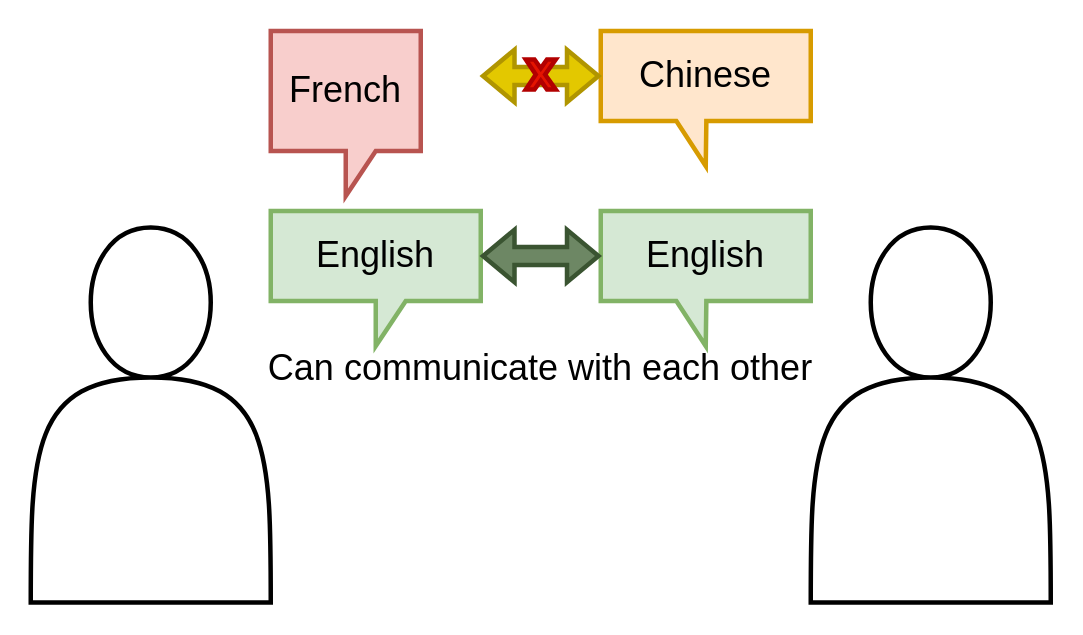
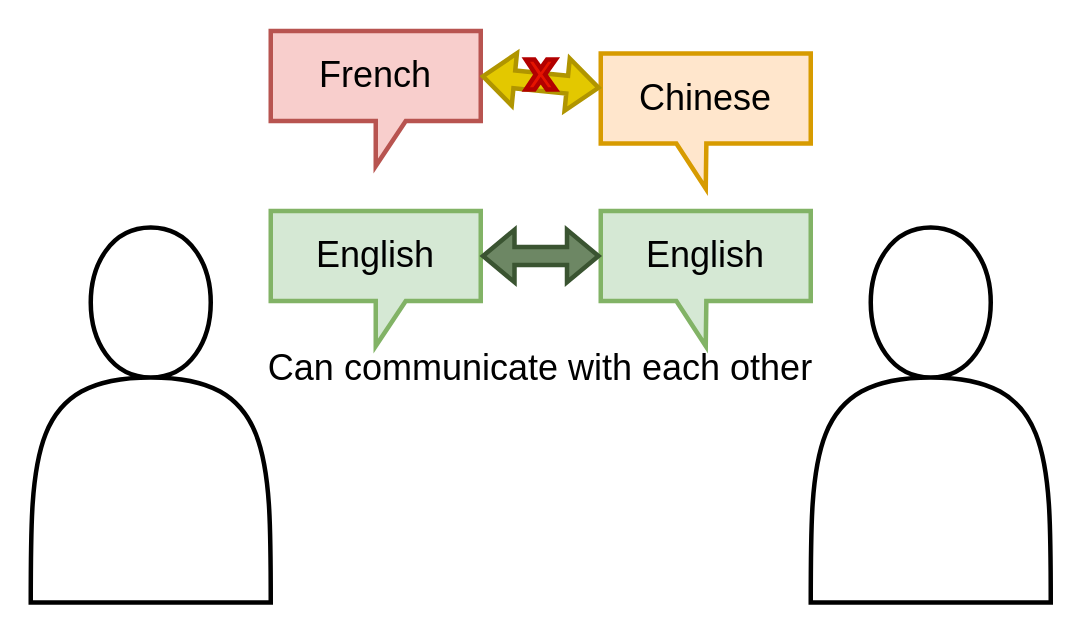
(706, 98) -> (706, 121)
(346, 113) -> (376, 98)
